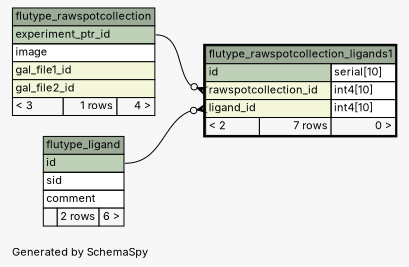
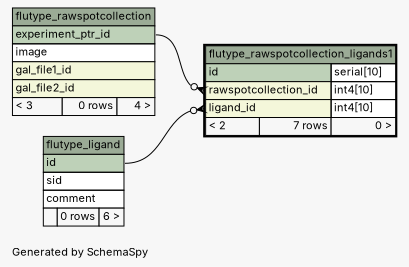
(97, 106) -> (96, 106)
(78, 217) -> (78, 217)
